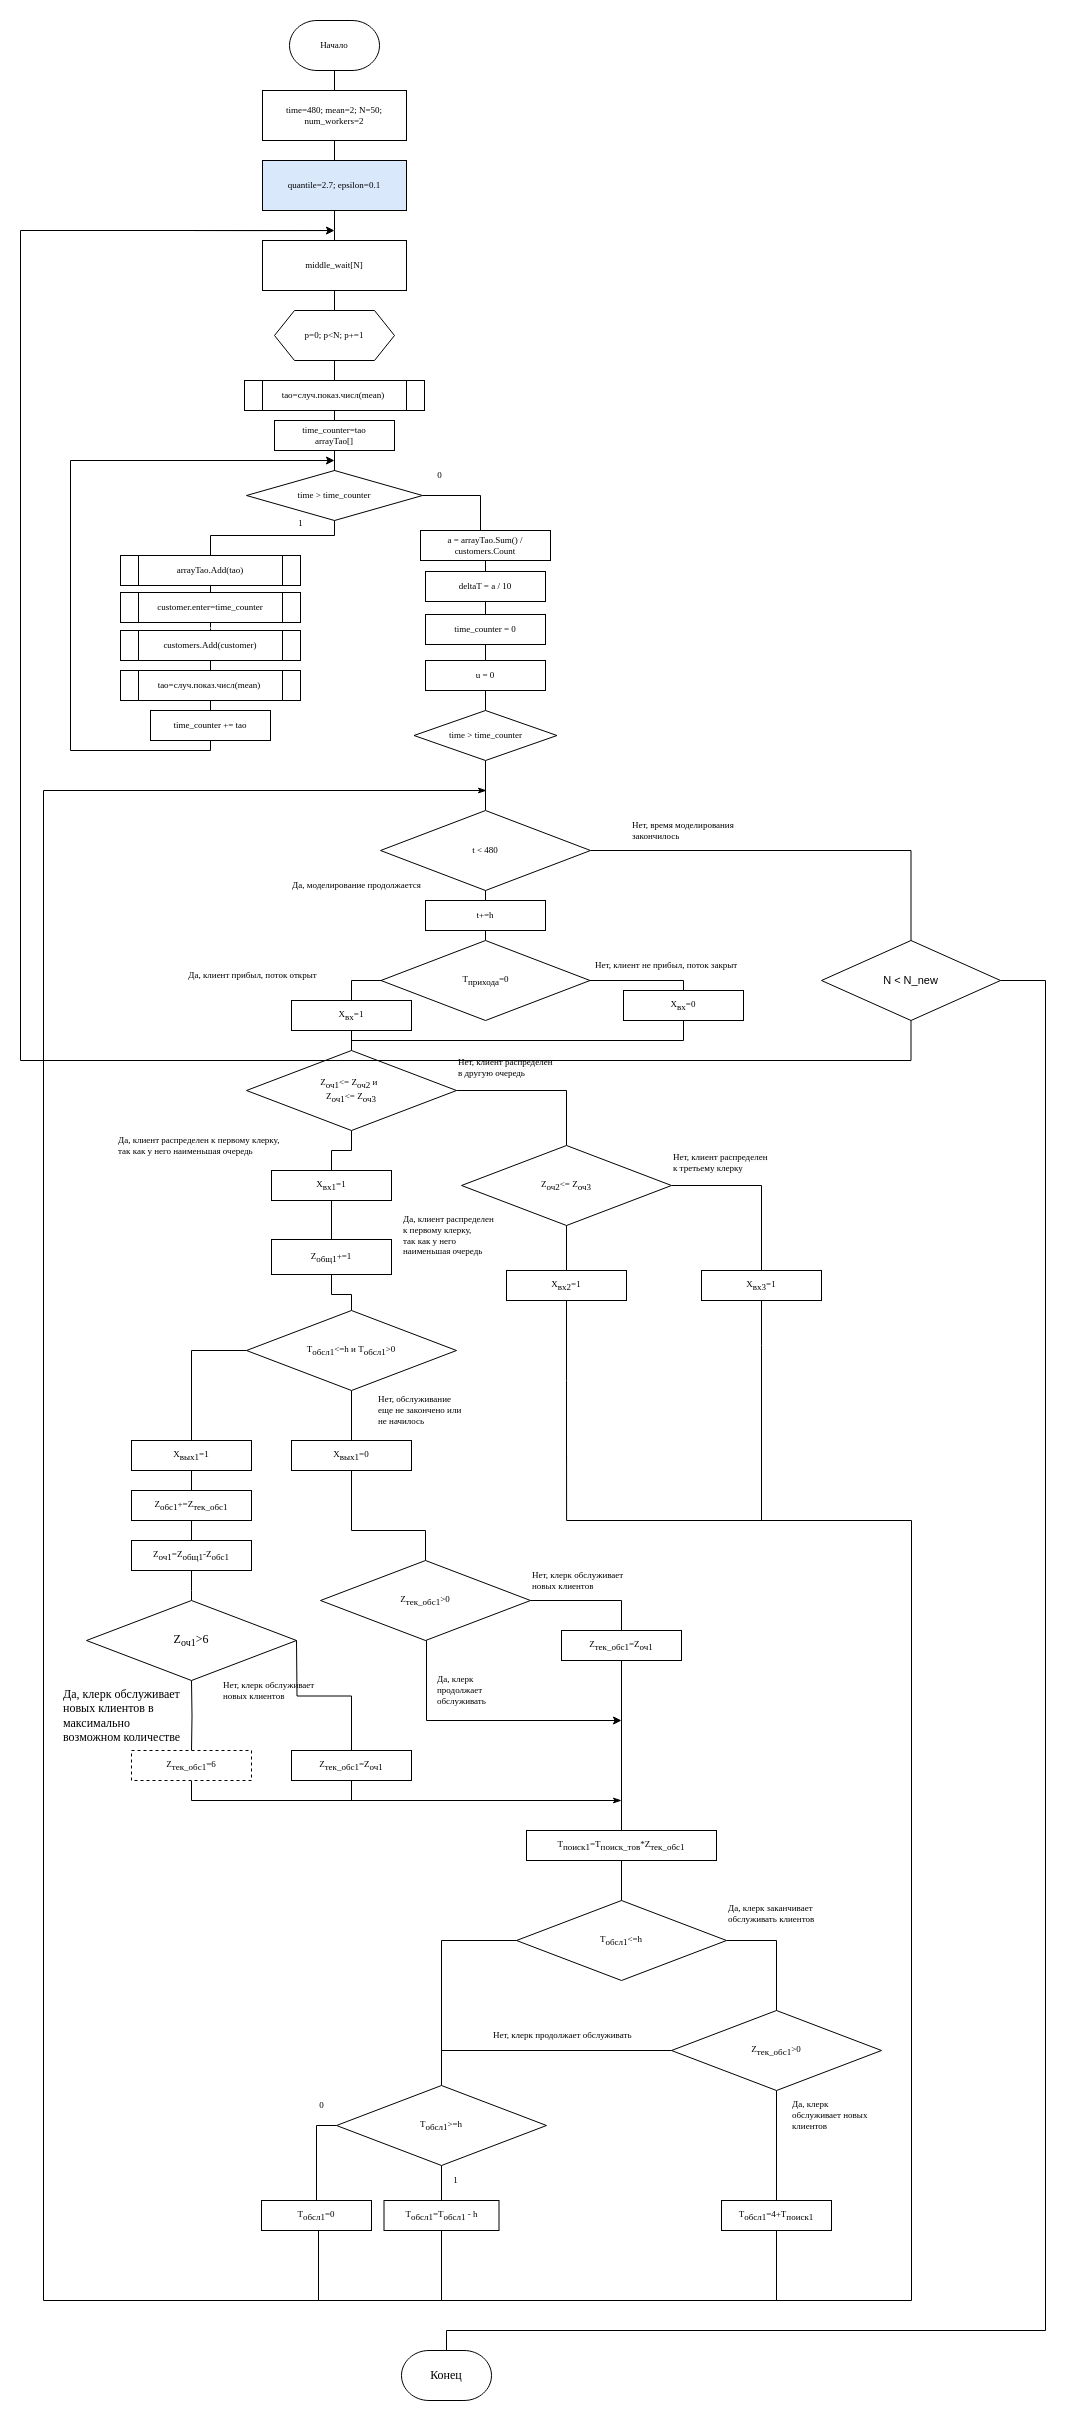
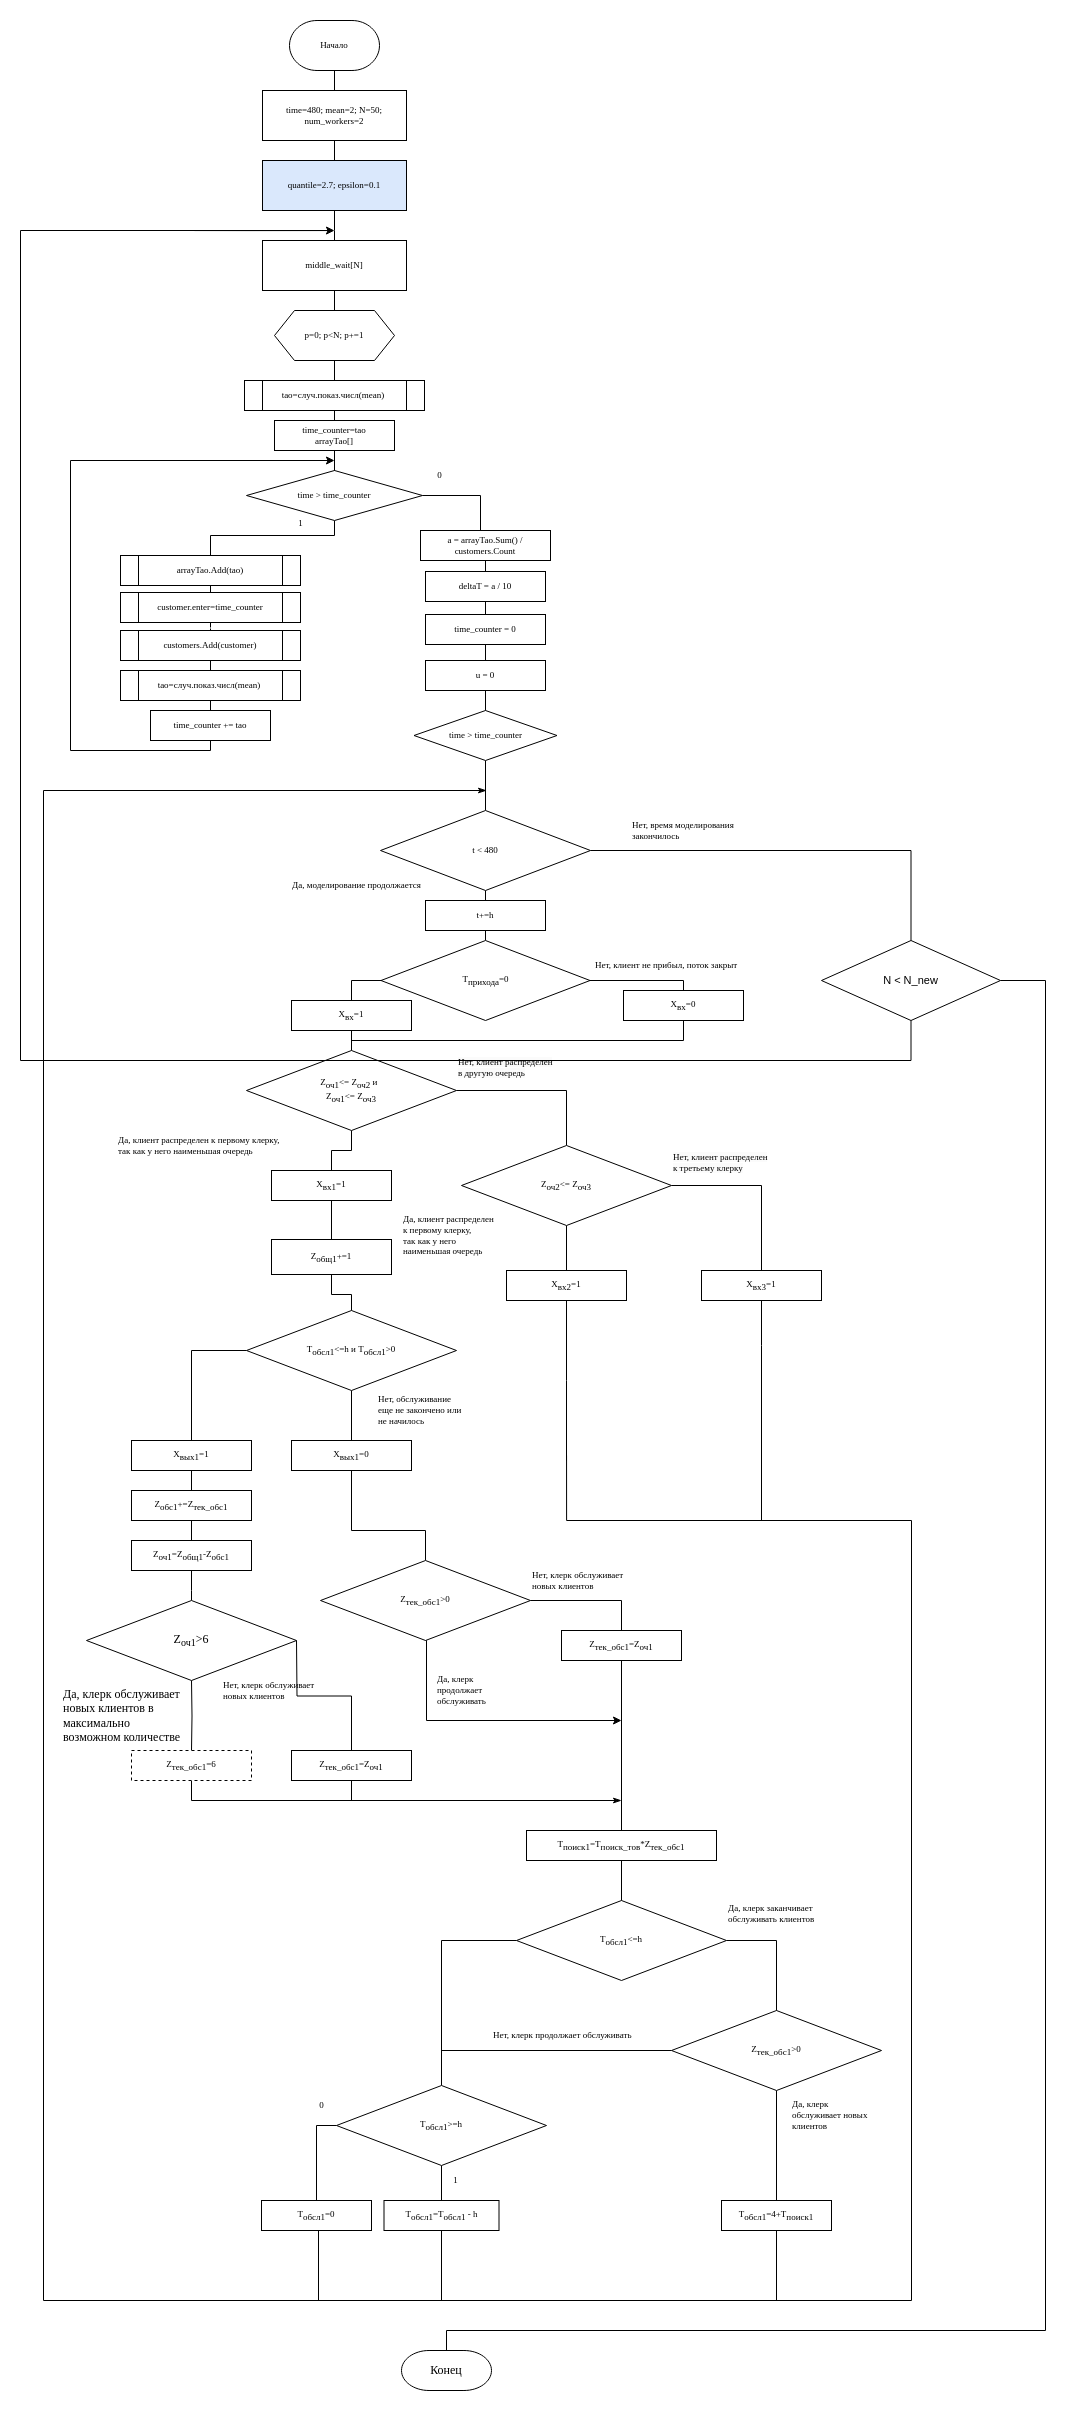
(253, 976) -> none
(447, 2376) -> (447, 2371)
